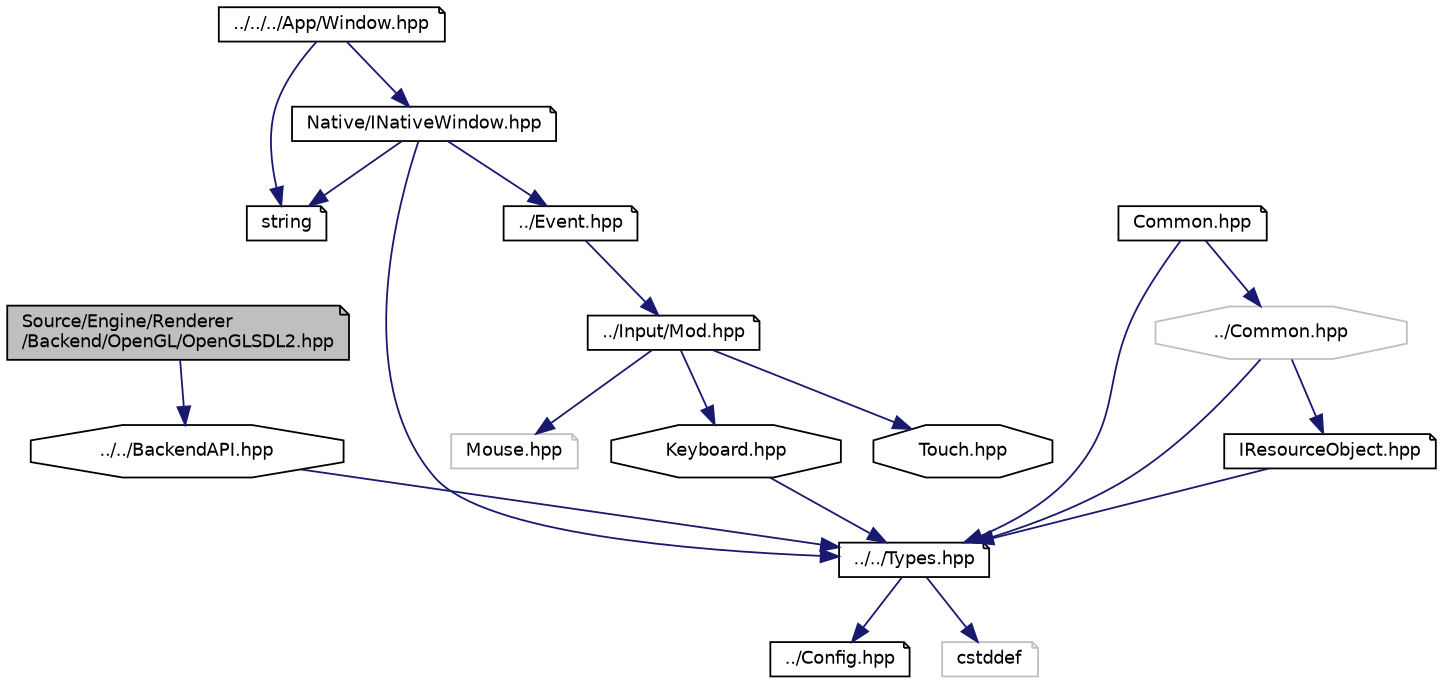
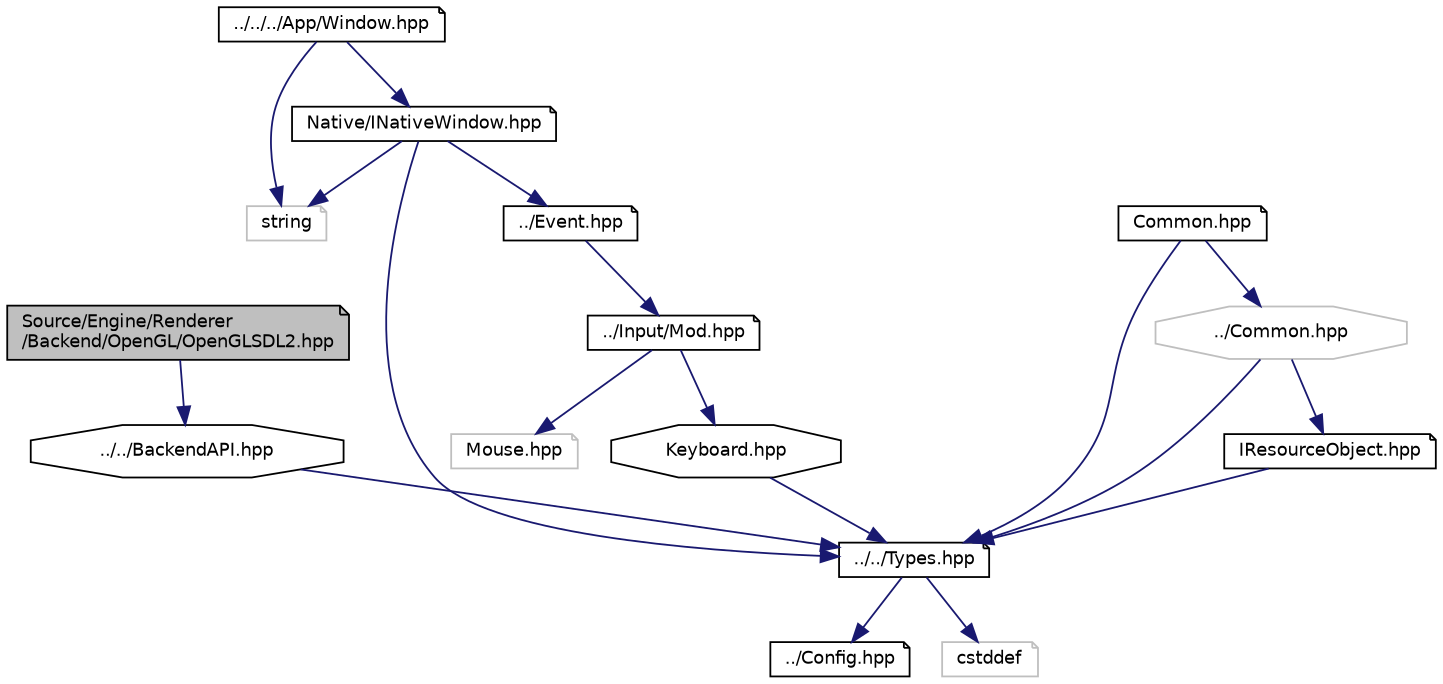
(287, 223) -> (287, 223)
(963, 451) -> none
